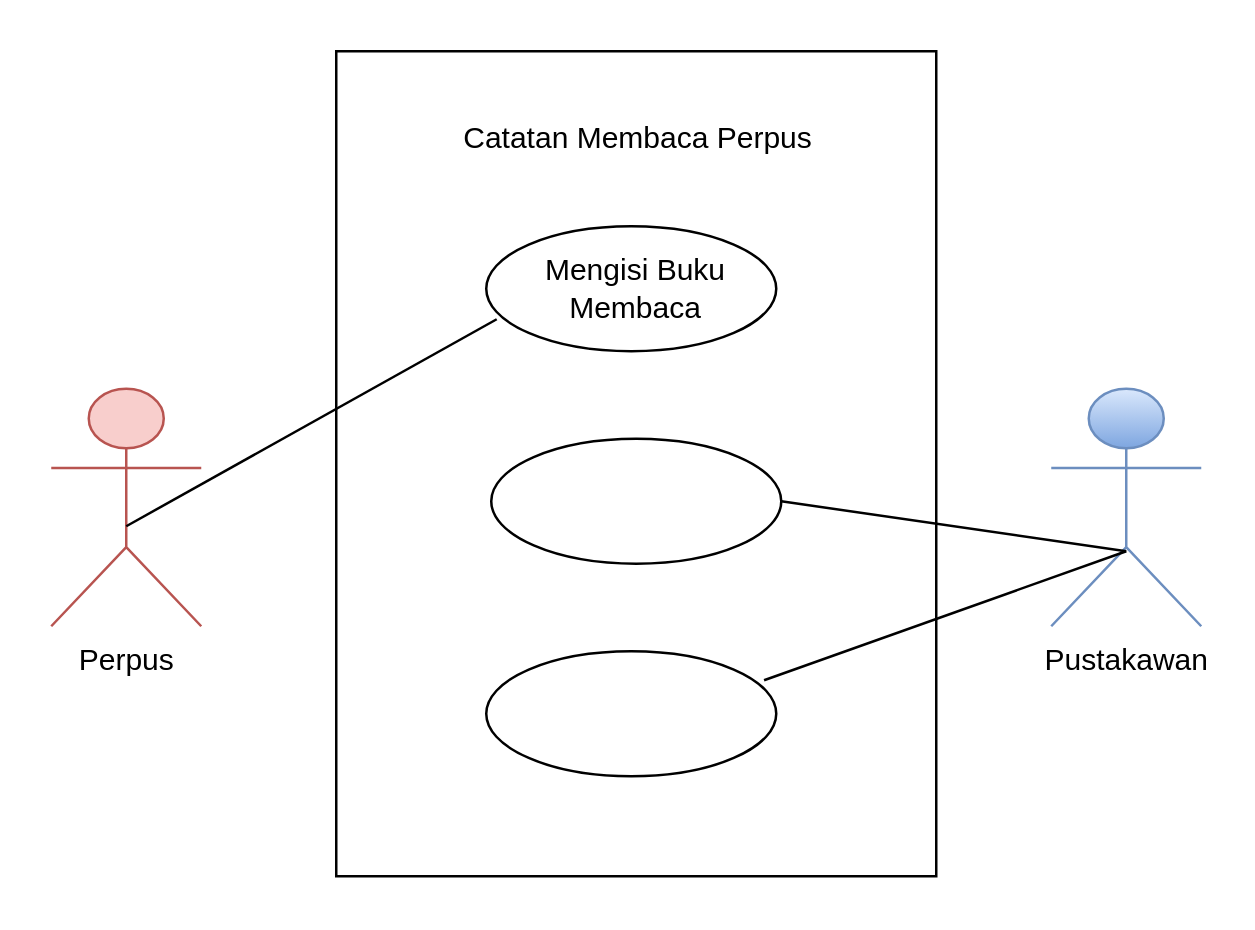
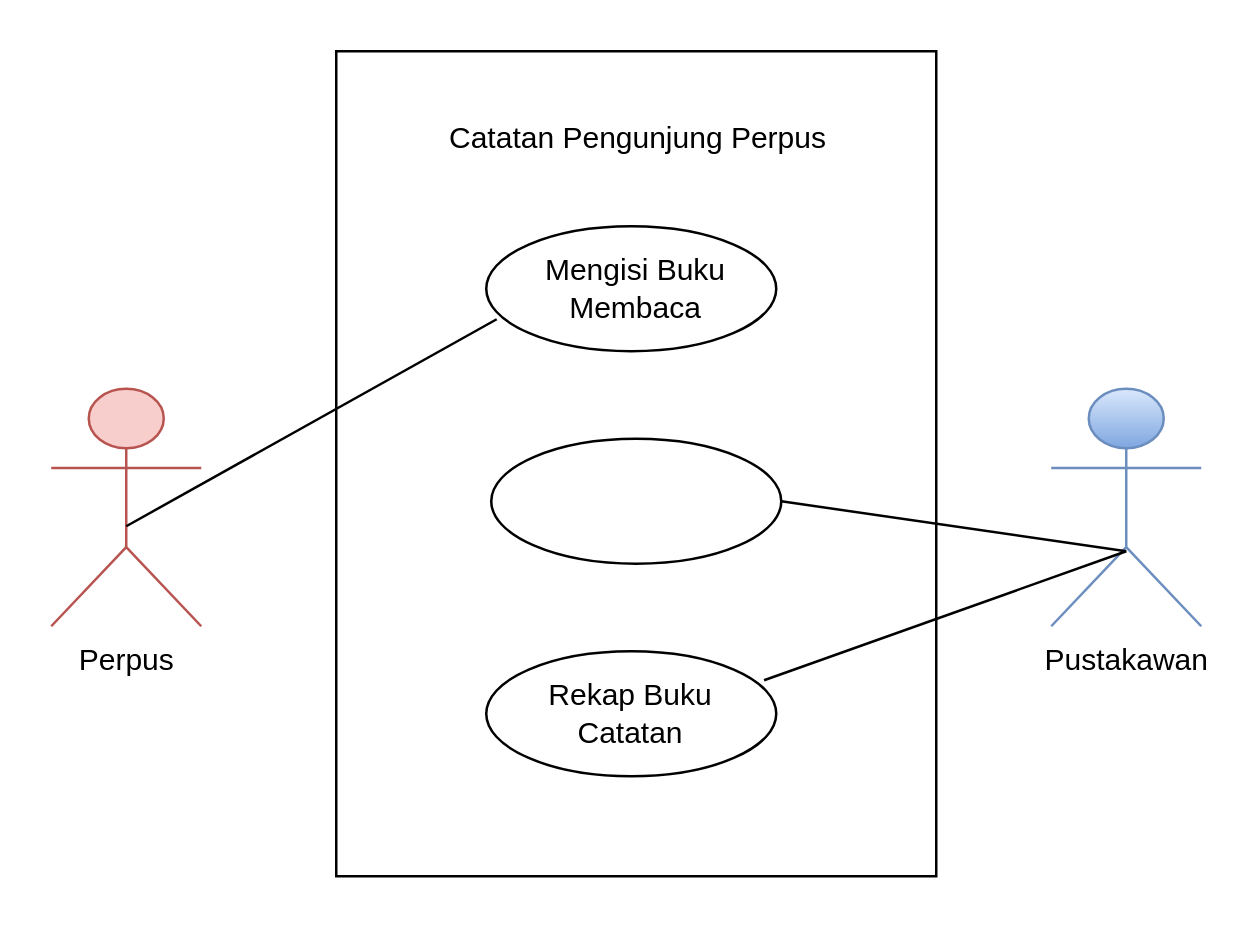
(639, 139) -> (639, 139)
none -> (631, 714)
